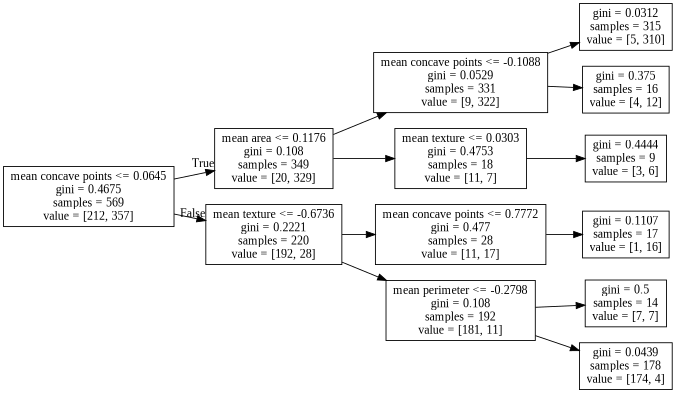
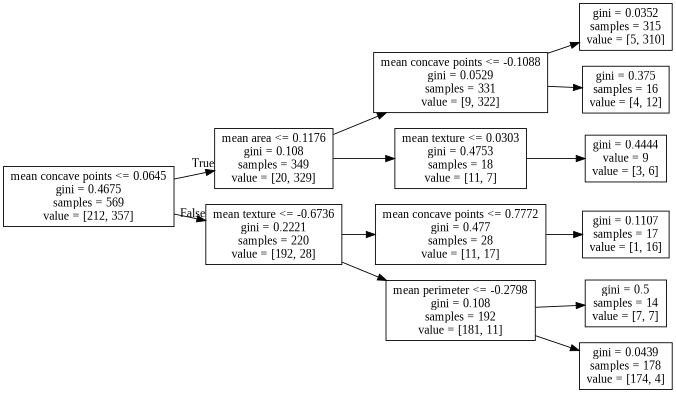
(626, 27) -> (626, 27)
(626, 159) -> (626, 159)
